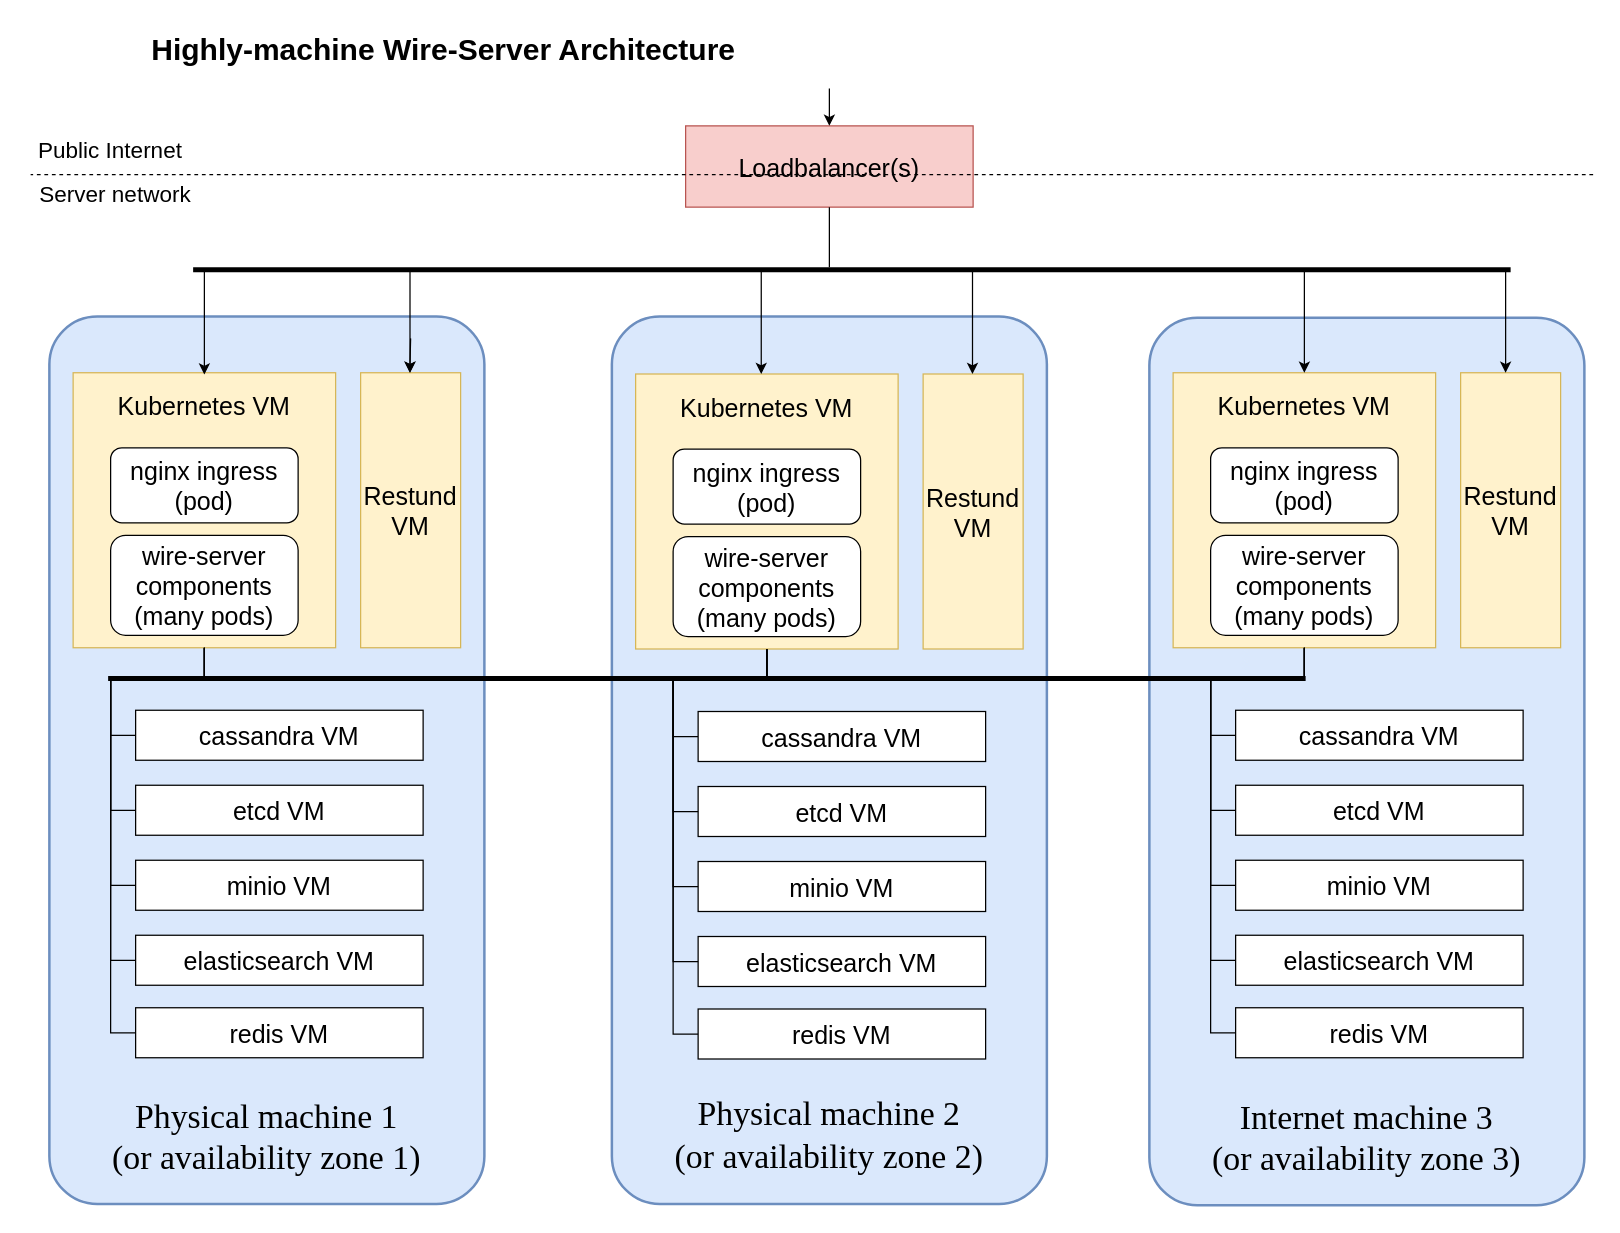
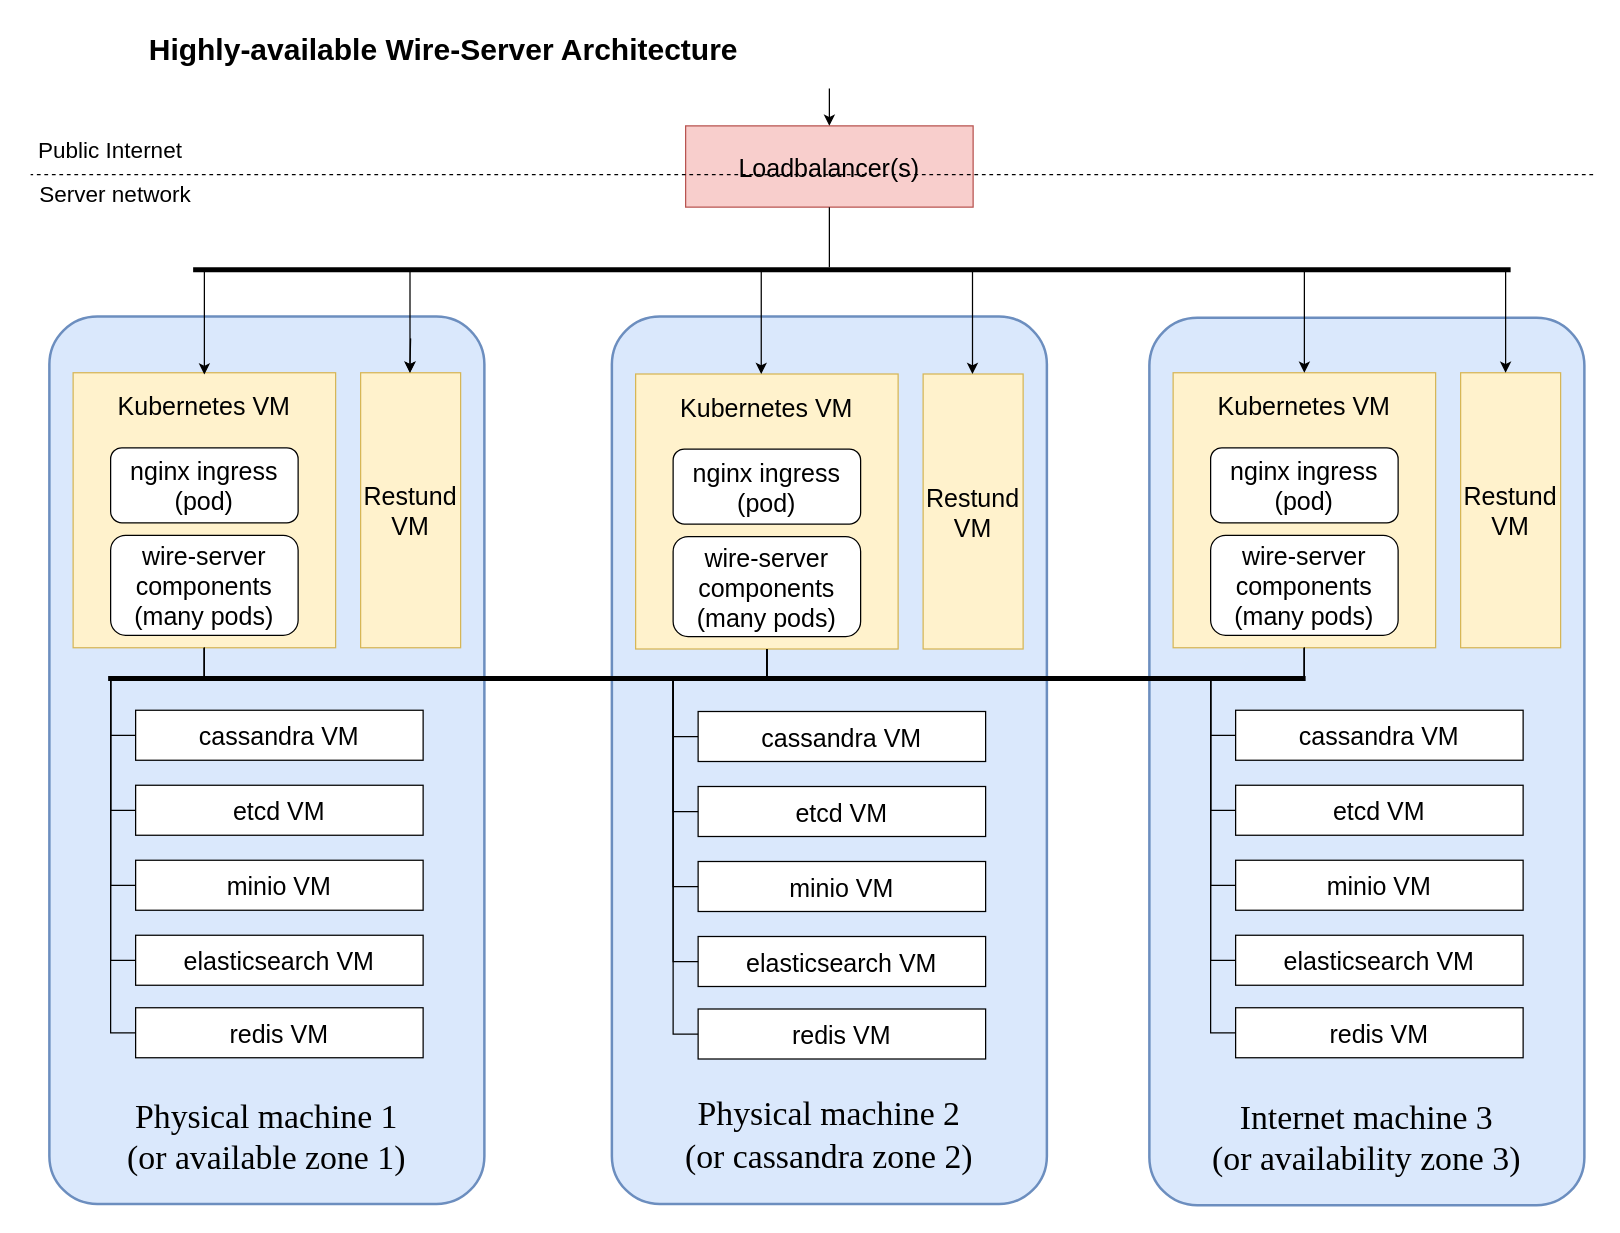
(444, 51) -> (444, 51)
(267, 368) -> (267, 368)
(829, 368) -> (829, 368)
